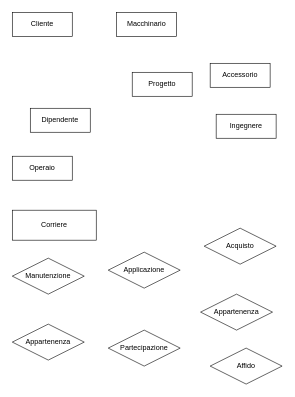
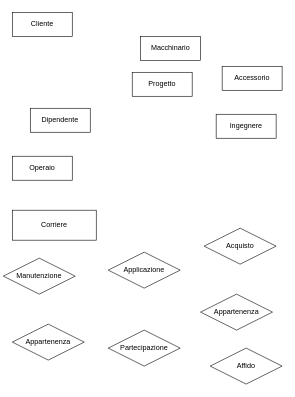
(147, 24) -> (171, 48)
(240, 75) -> (252, 78)
(48, 276) -> (39, 276)
